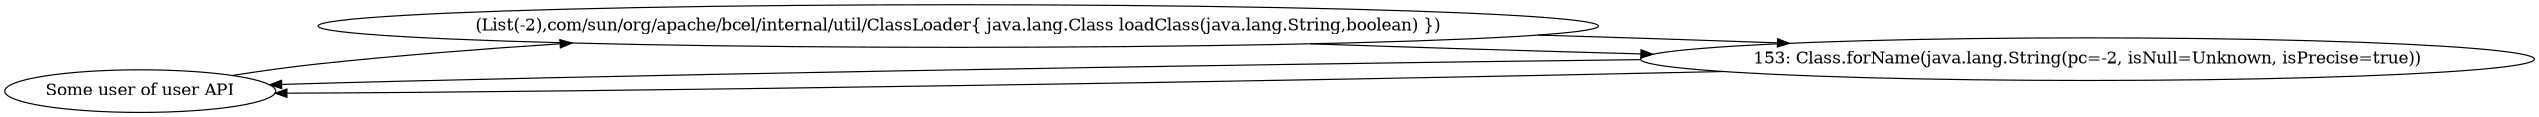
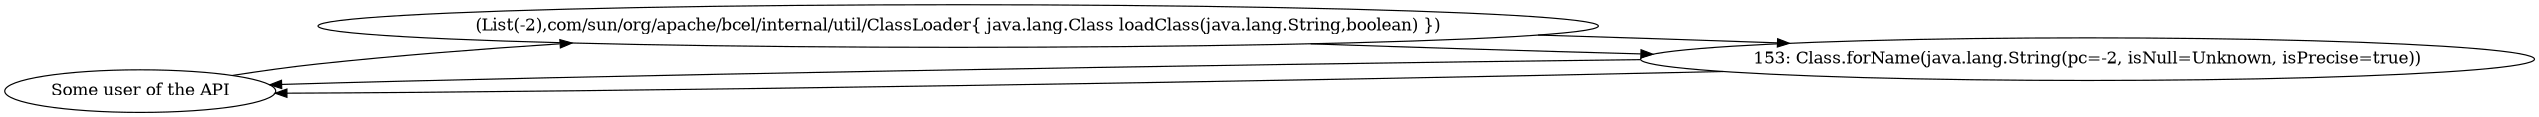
(140, 91) -> (140, 91)
